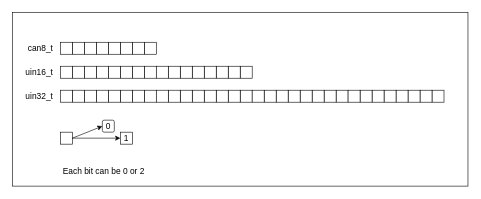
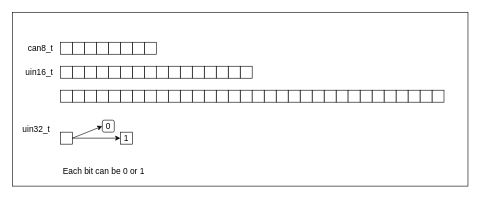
(36, 96) -> (33, 129)
(104, 171) -> (104, 171)
